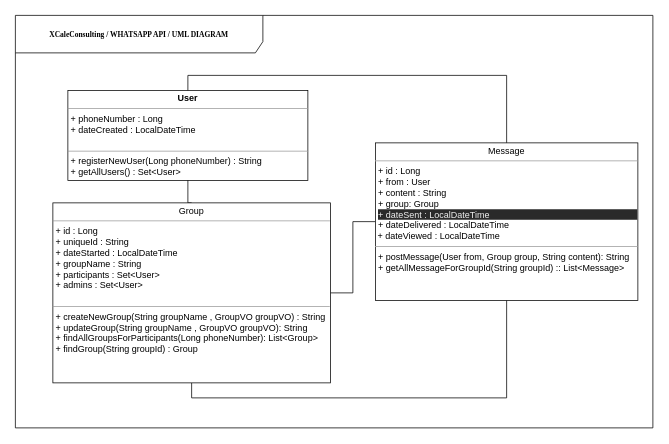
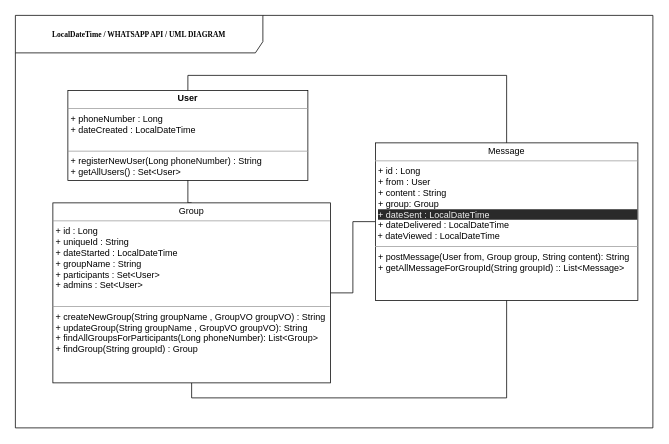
(139, 34) -> (139, 34)
